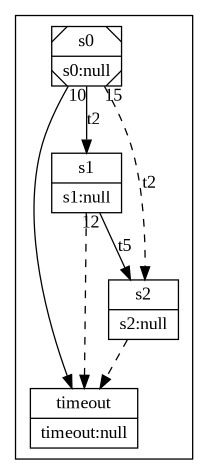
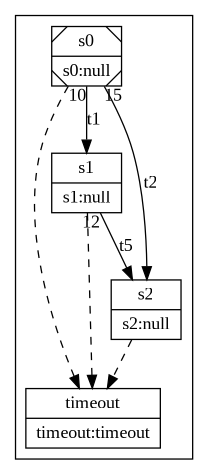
(94, 120) -> (94, 120)
(138, 173) -> (138, 173)
(35, 230) -> (36, 231)
(84, 433) -> (93, 433)
